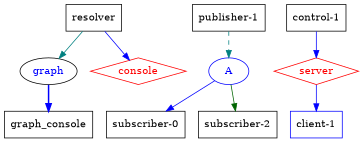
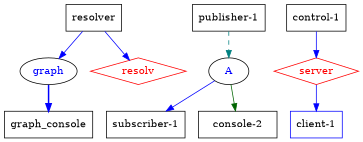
(73, 42) -> (73, 42)
(138, 71) -> (138, 71)
(229, 71) -> (229, 71)
(146, 125) -> (146, 125)
(238, 125) -> (238, 125)
